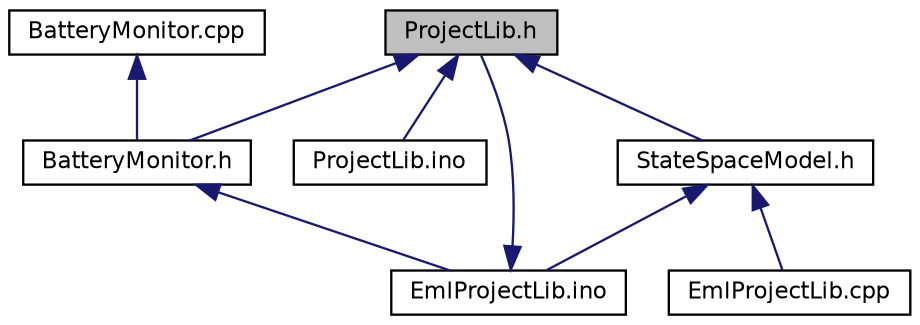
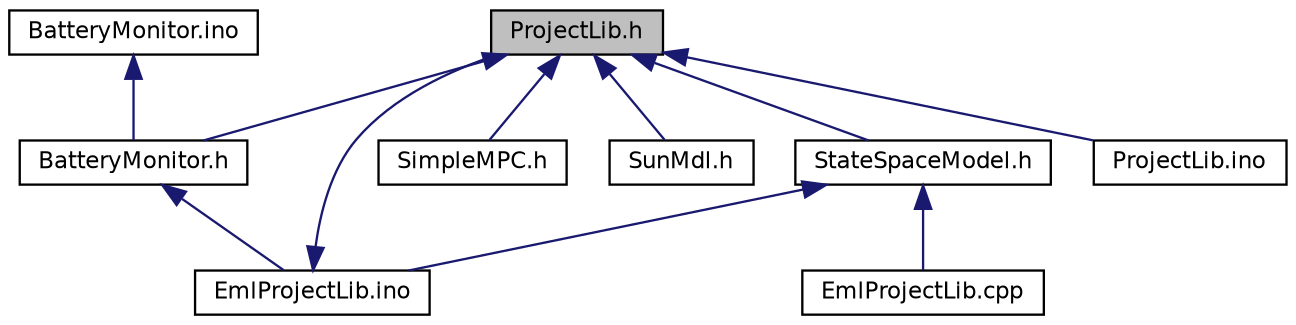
(137, 33) -> (134, 33)
none -> (473, 163)
none -> (682, 163)
